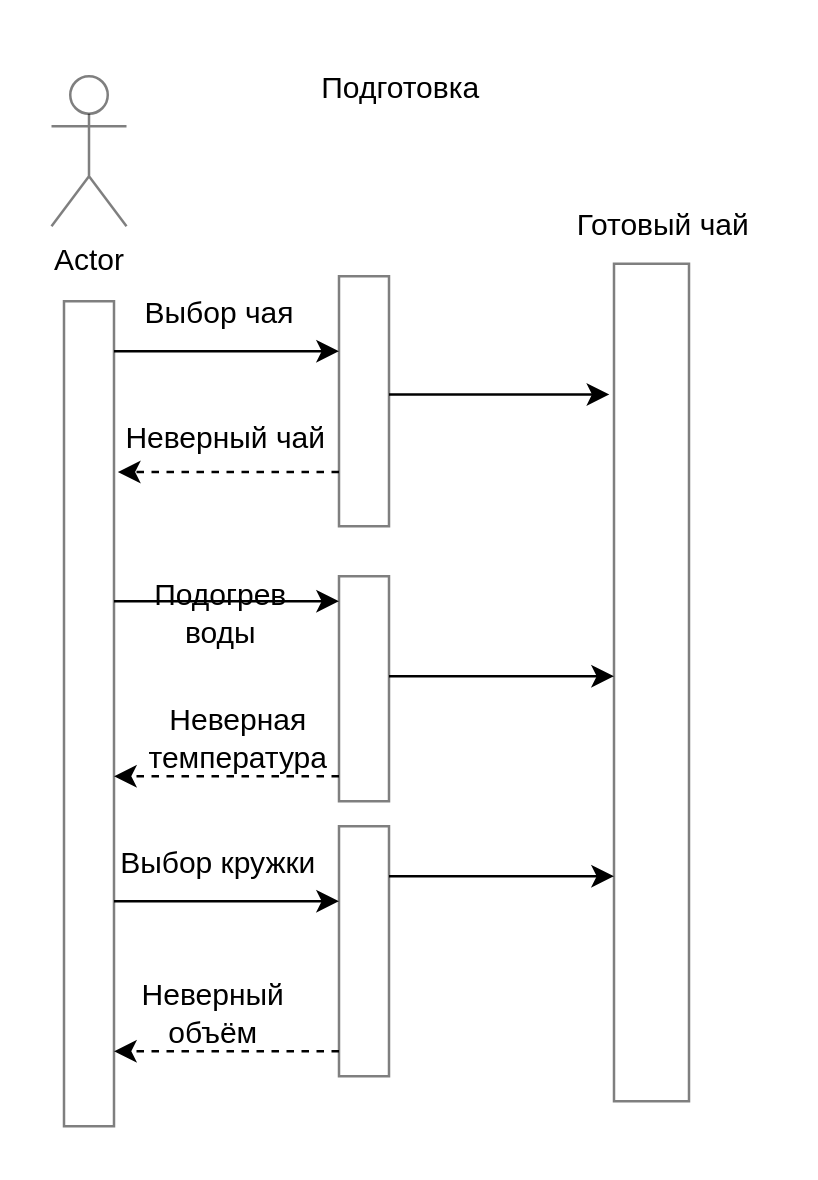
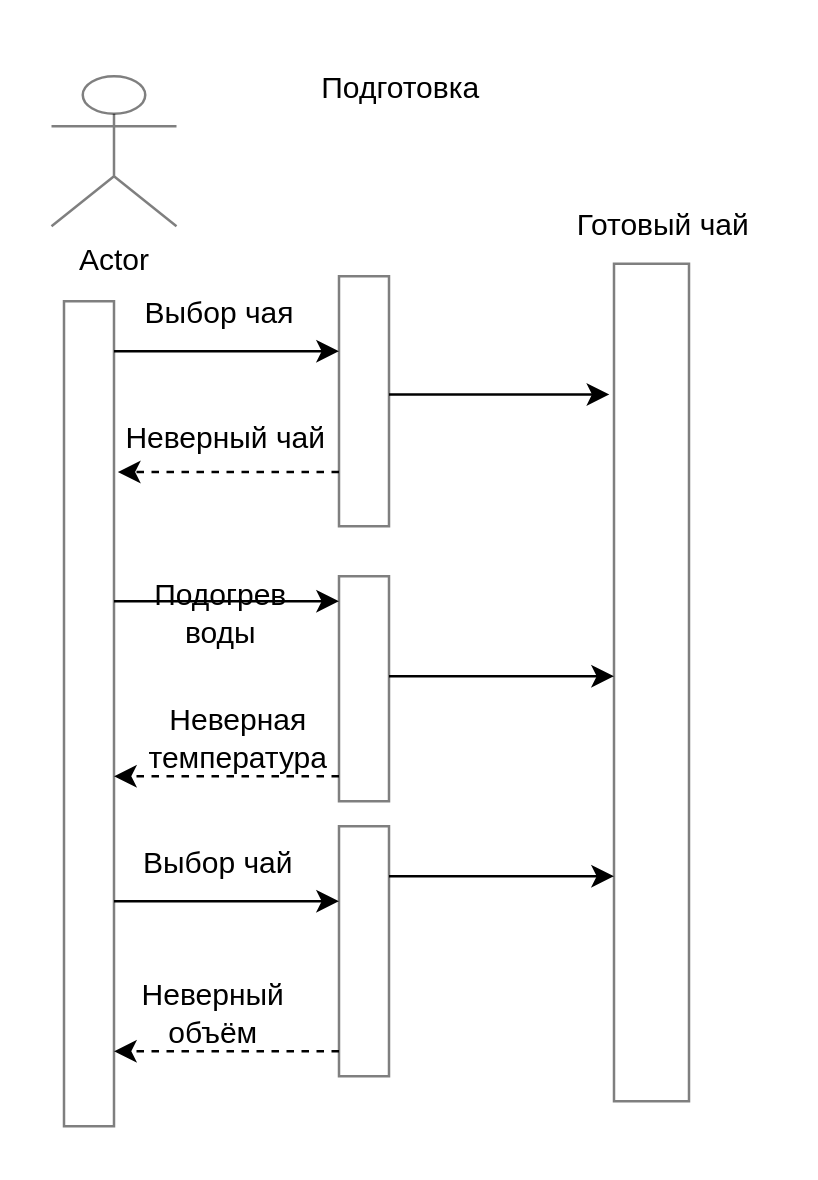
(89, 151) -> (114, 151)
(219, 864) -> (219, 864)
